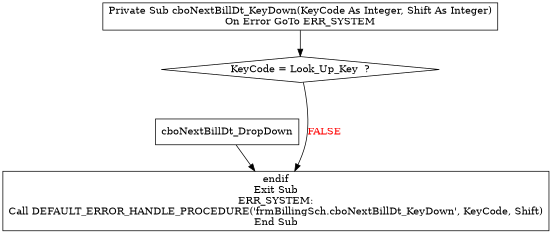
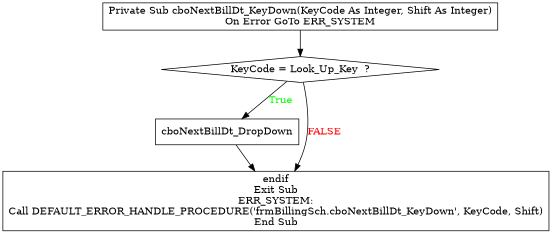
none -> (267, 98)
